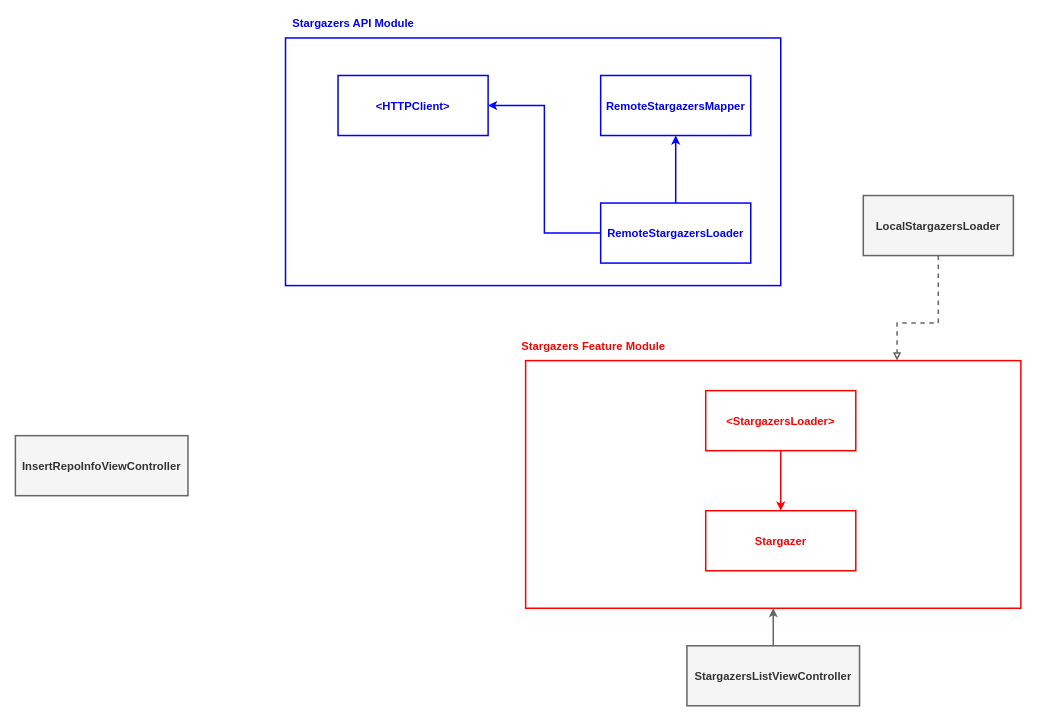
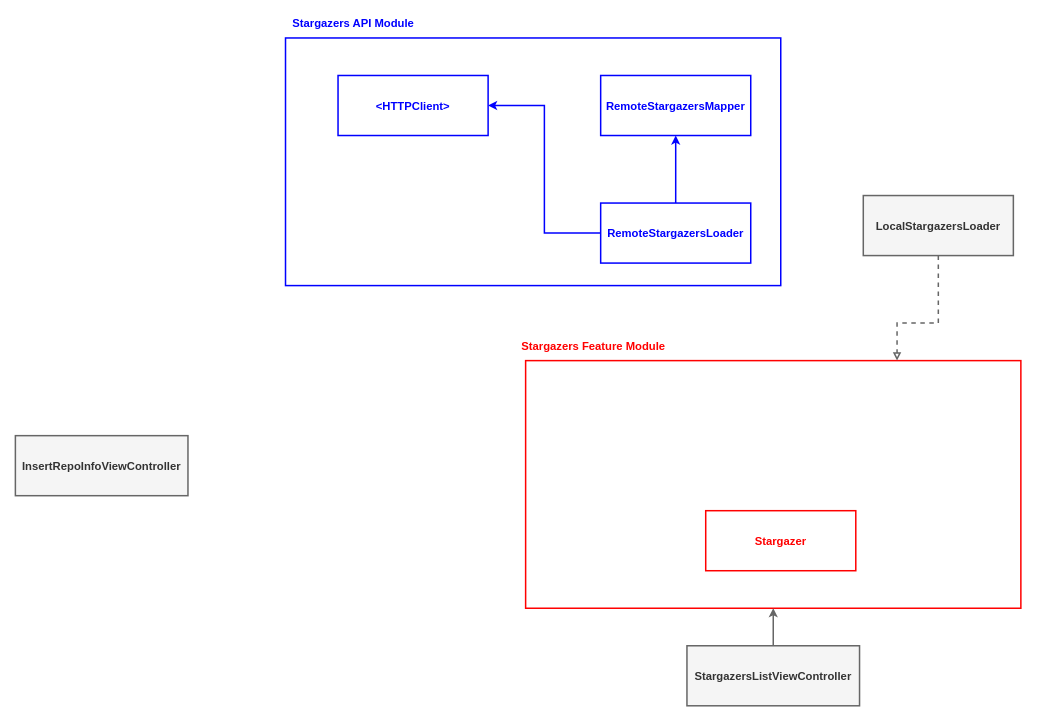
(780, 420) -> none
(780, 477) -> none
